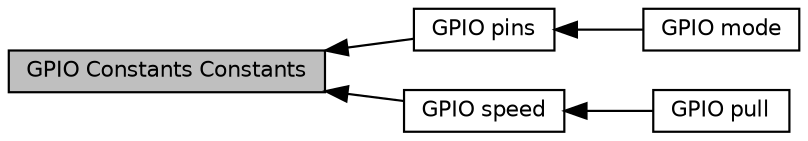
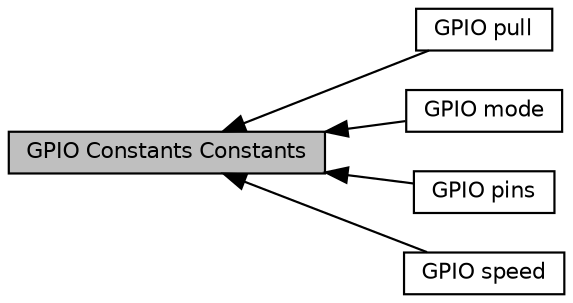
(610, 30) -> (377, 125)
(620, 111) -> (336, 87)
